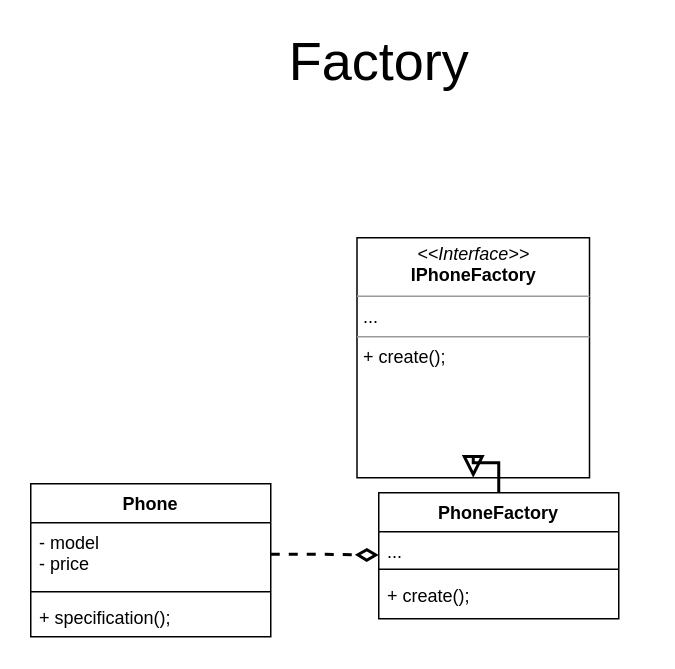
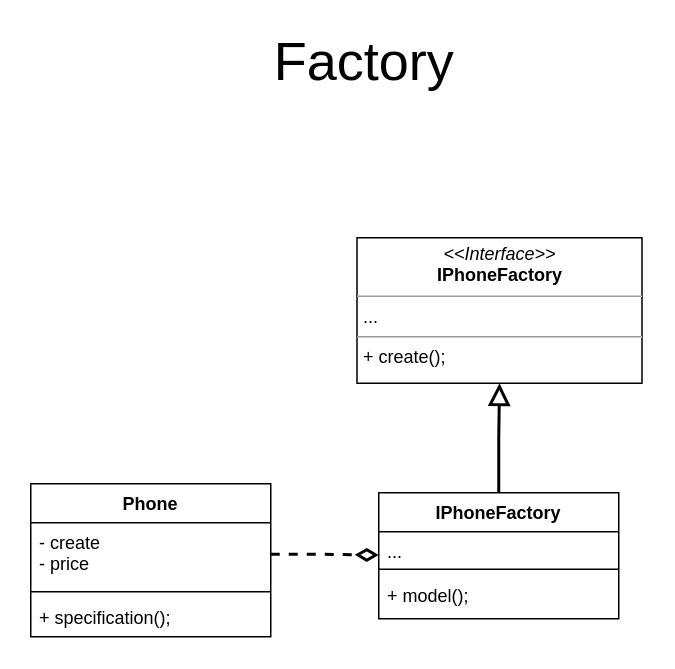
(380, 61) -> (365, 61)
(473, 358) -> (500, 311)
(498, 513) -> (498, 513)
(70, 543) -> (77, 543)
(438, 596) -> (430, 596)
